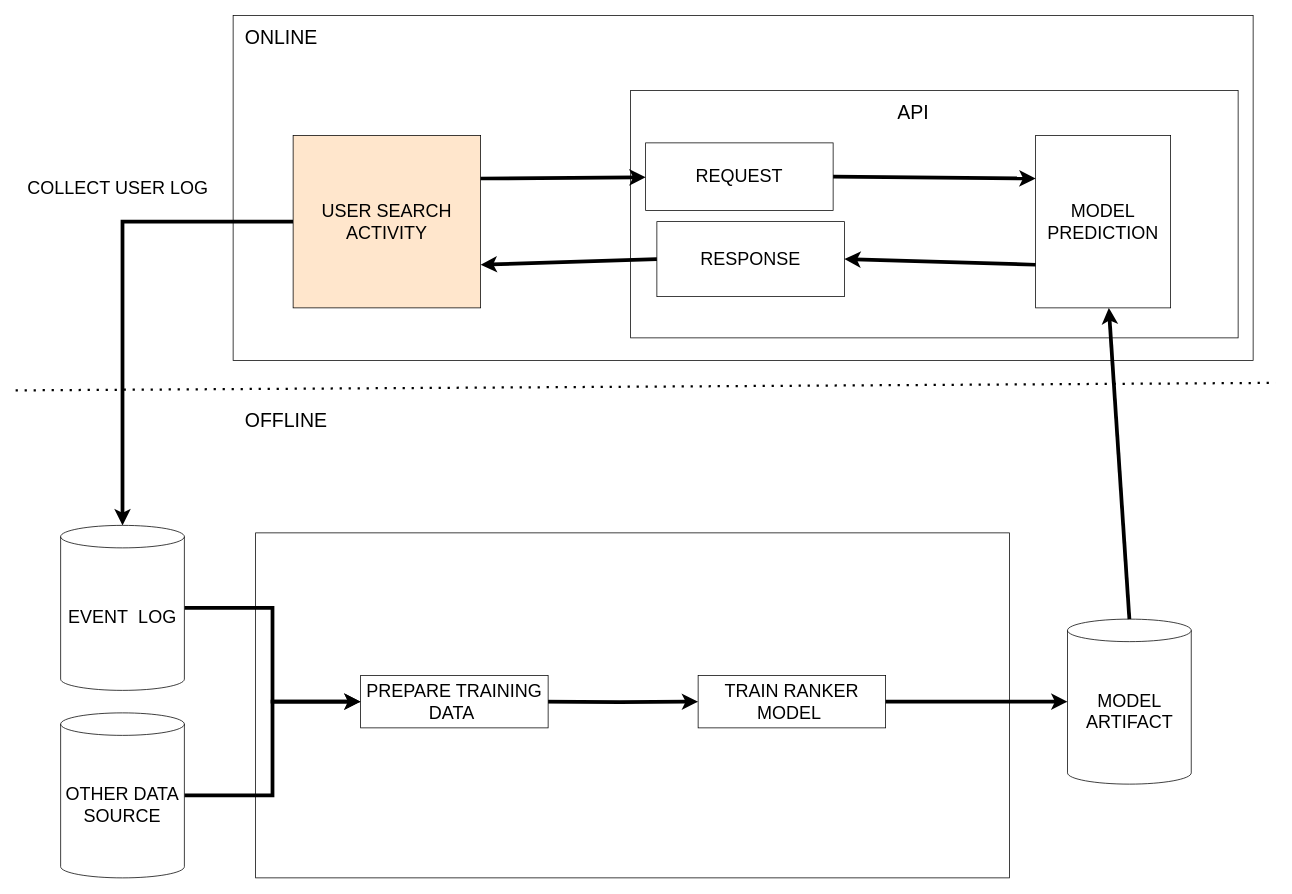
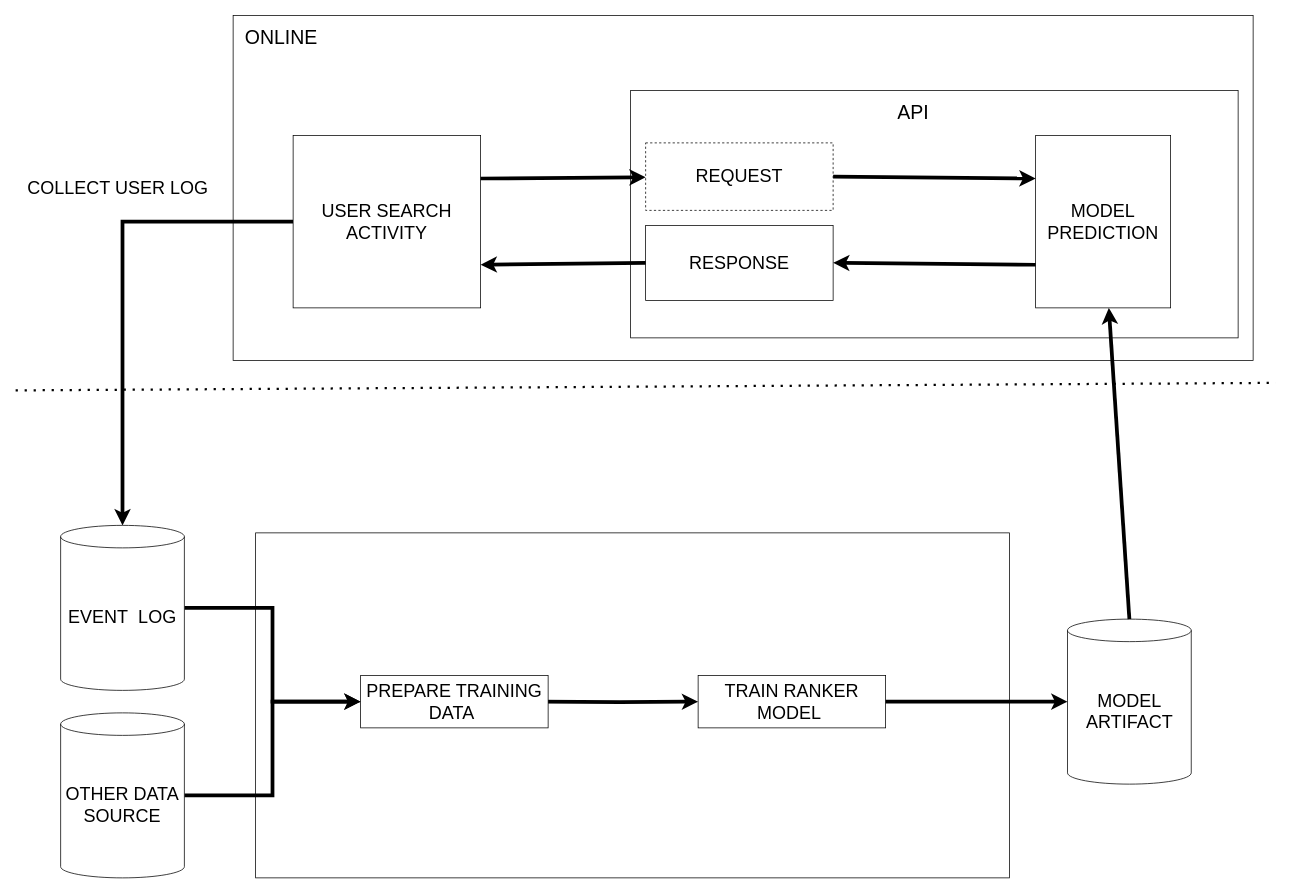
(739, 177) -> (739, 177)
(387, 222) -> (387, 222)
(750, 259) -> (739, 263)
(342, 420) -> none
